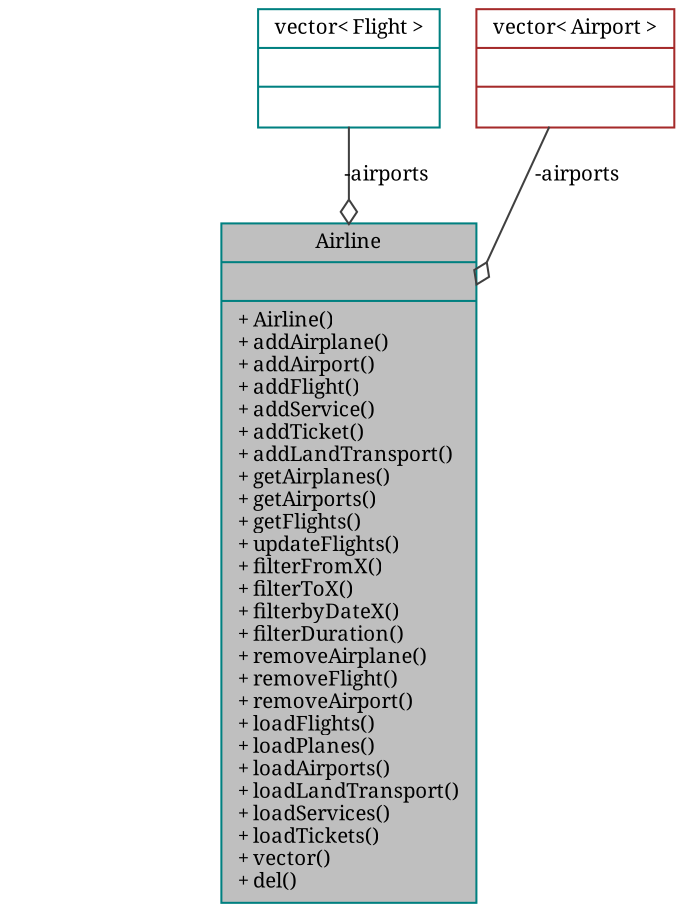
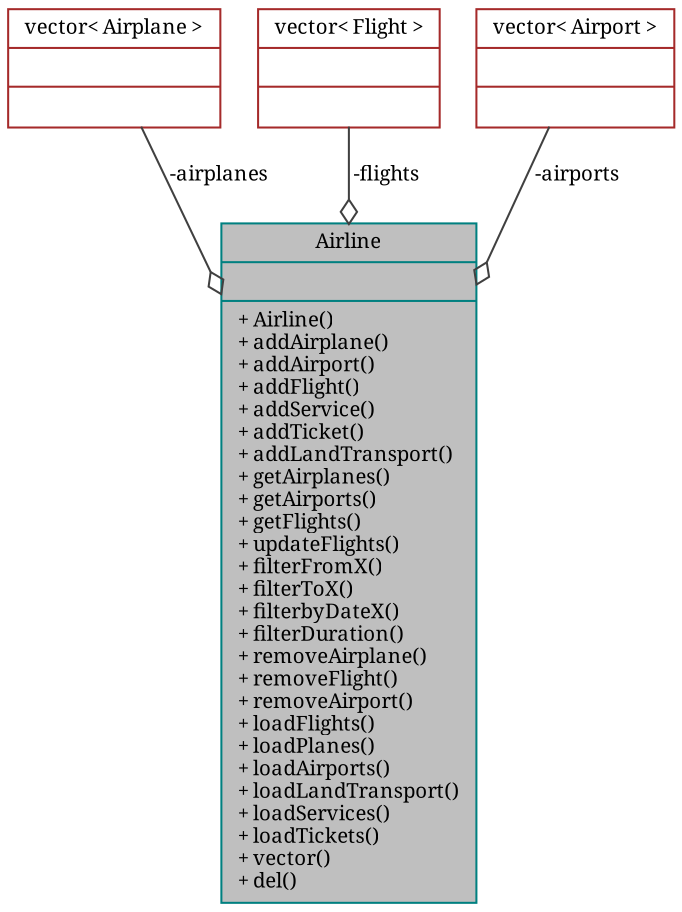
none -> (114, 68)
(349, 68) -> (349, 68)
(385, 175) -> (385, 175)
